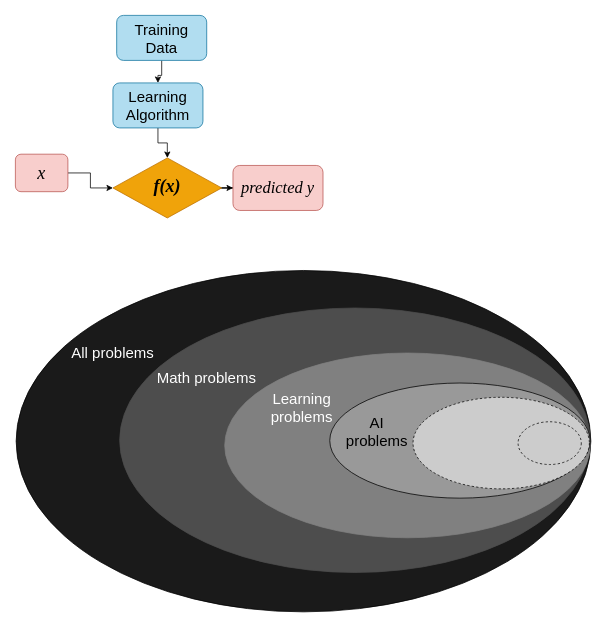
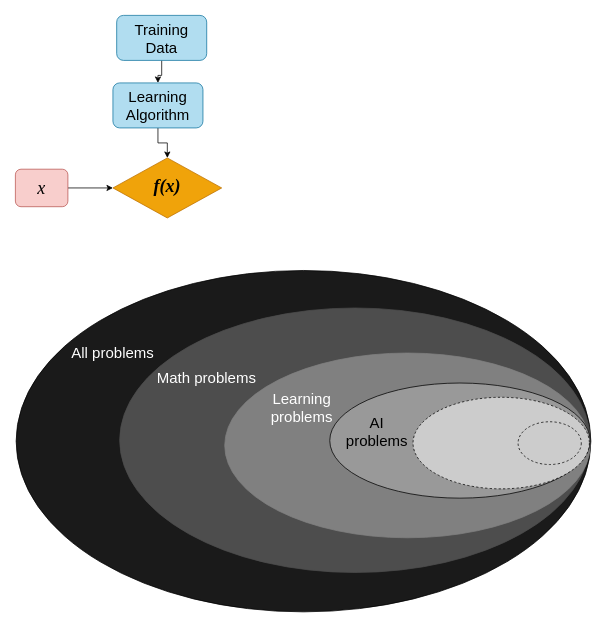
(42, 173) -> (42, 188)
(230, 188) -> none
(278, 188) -> none
